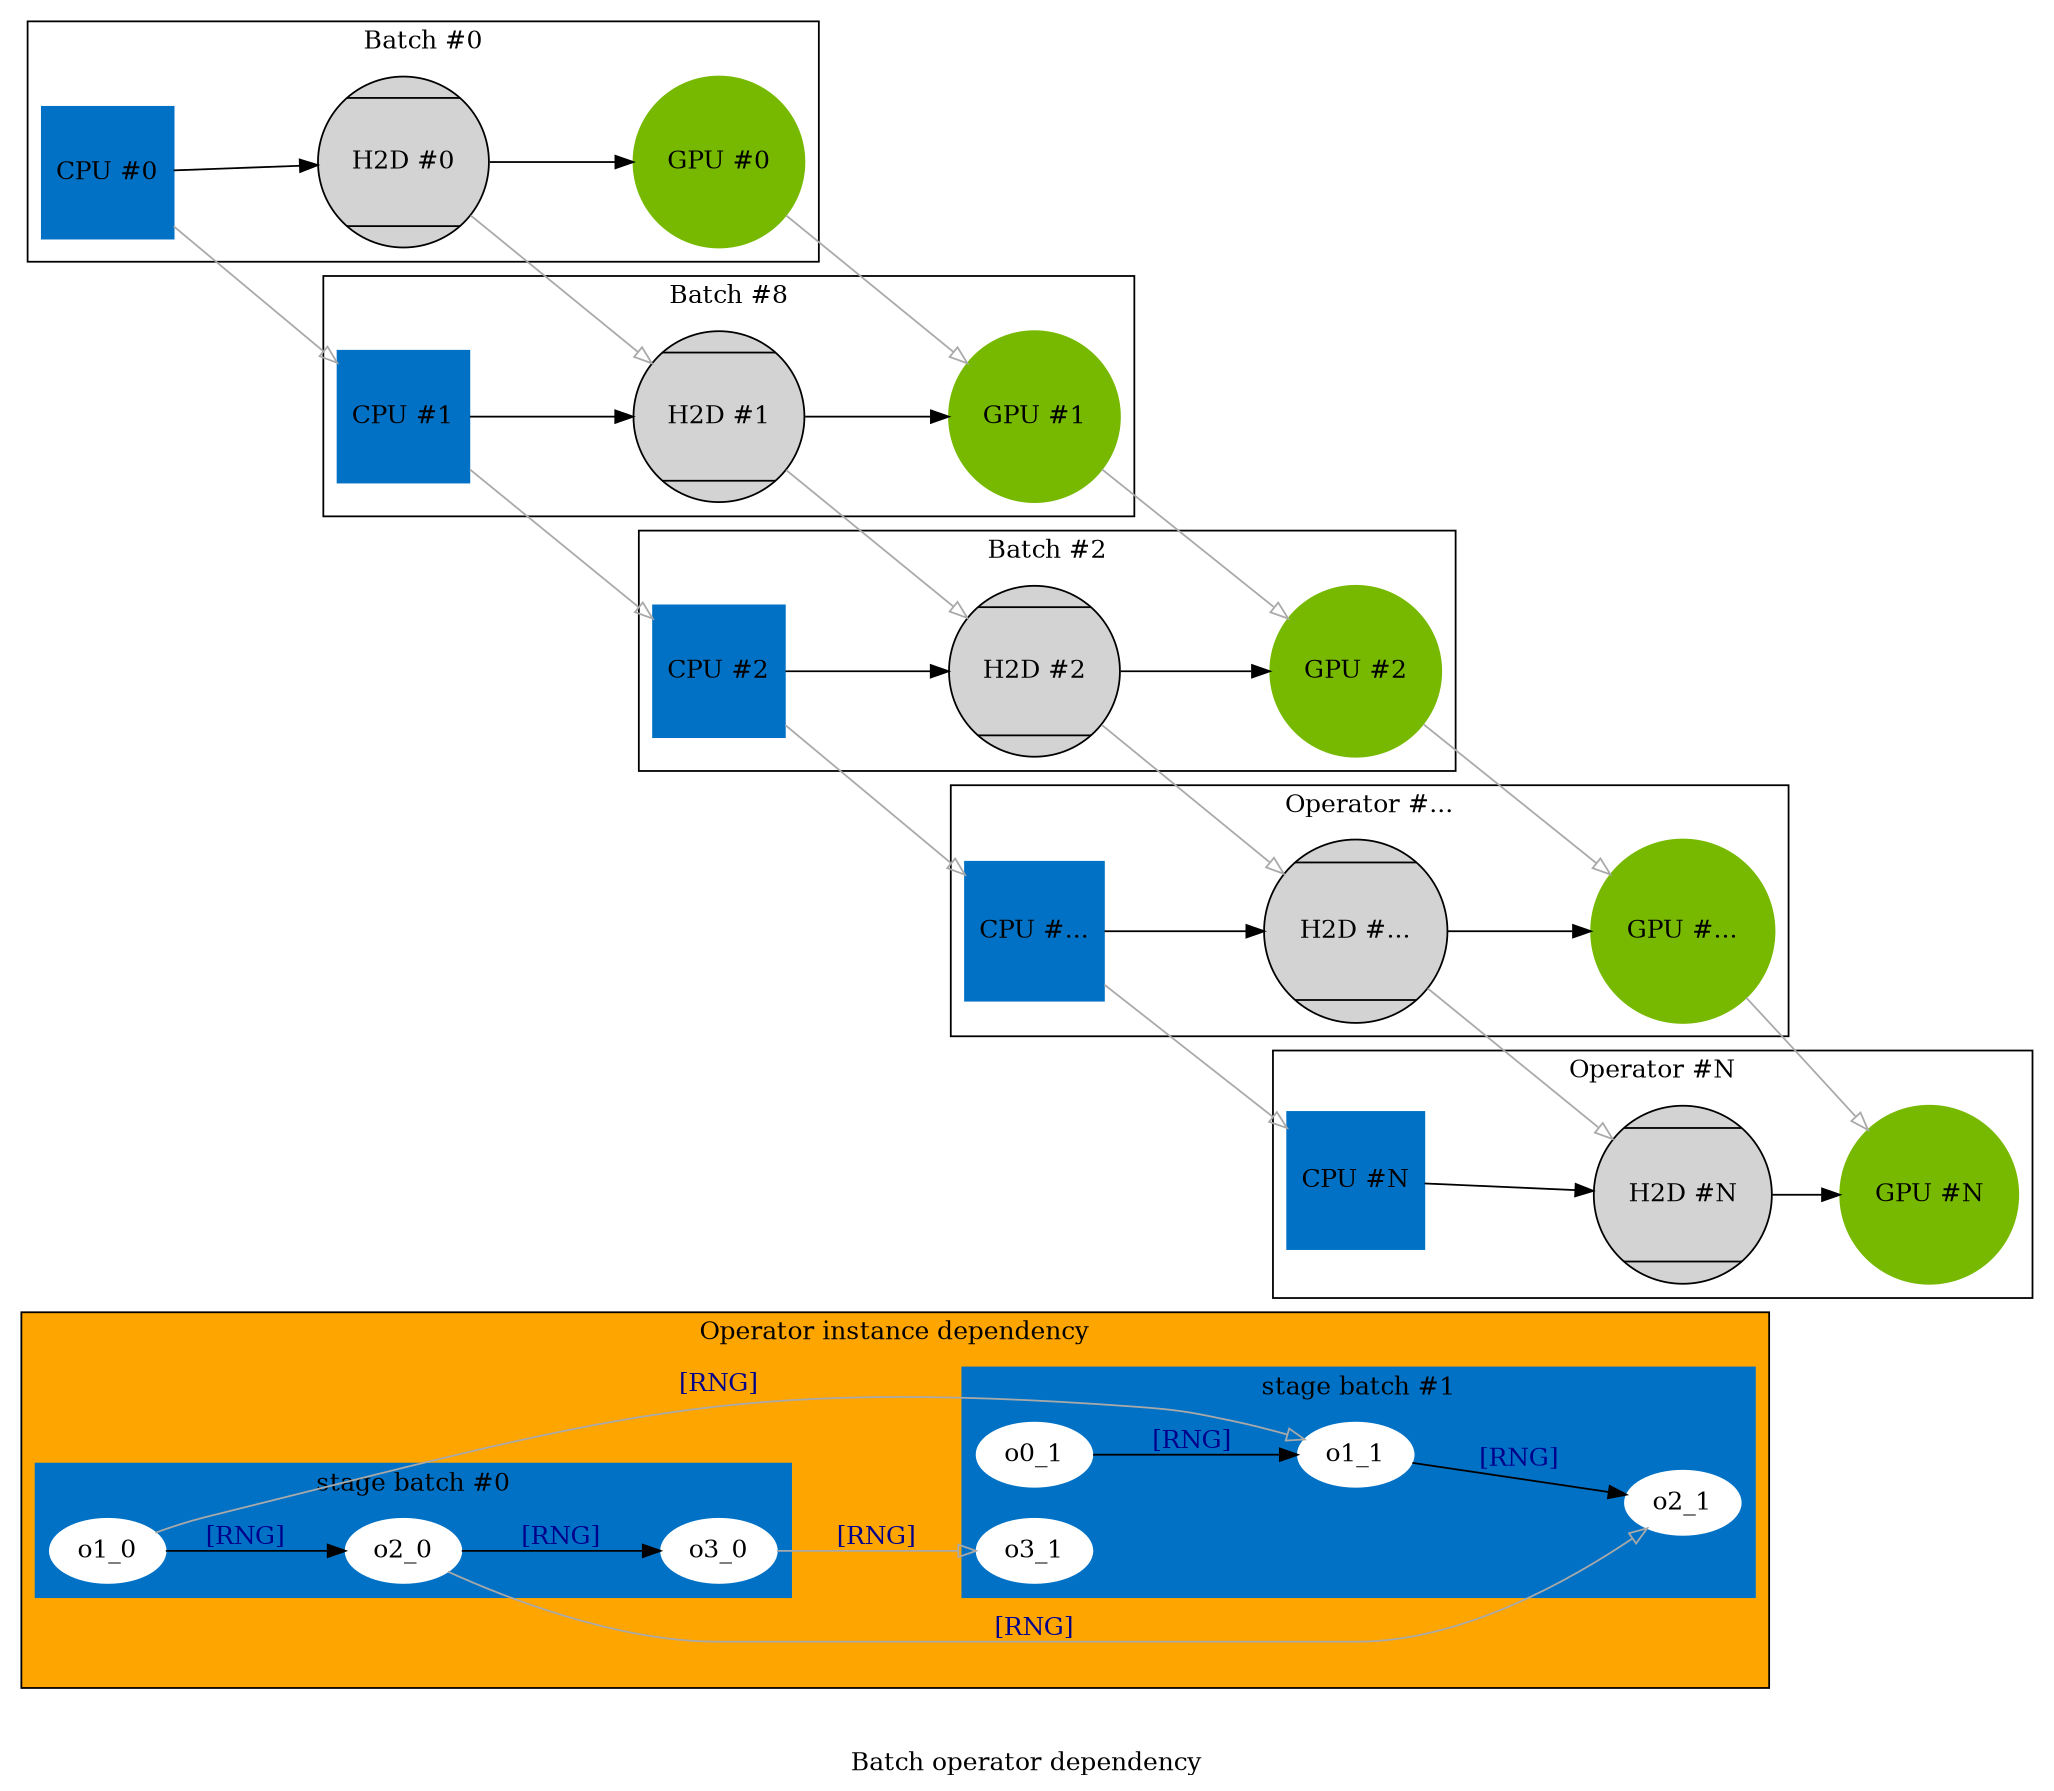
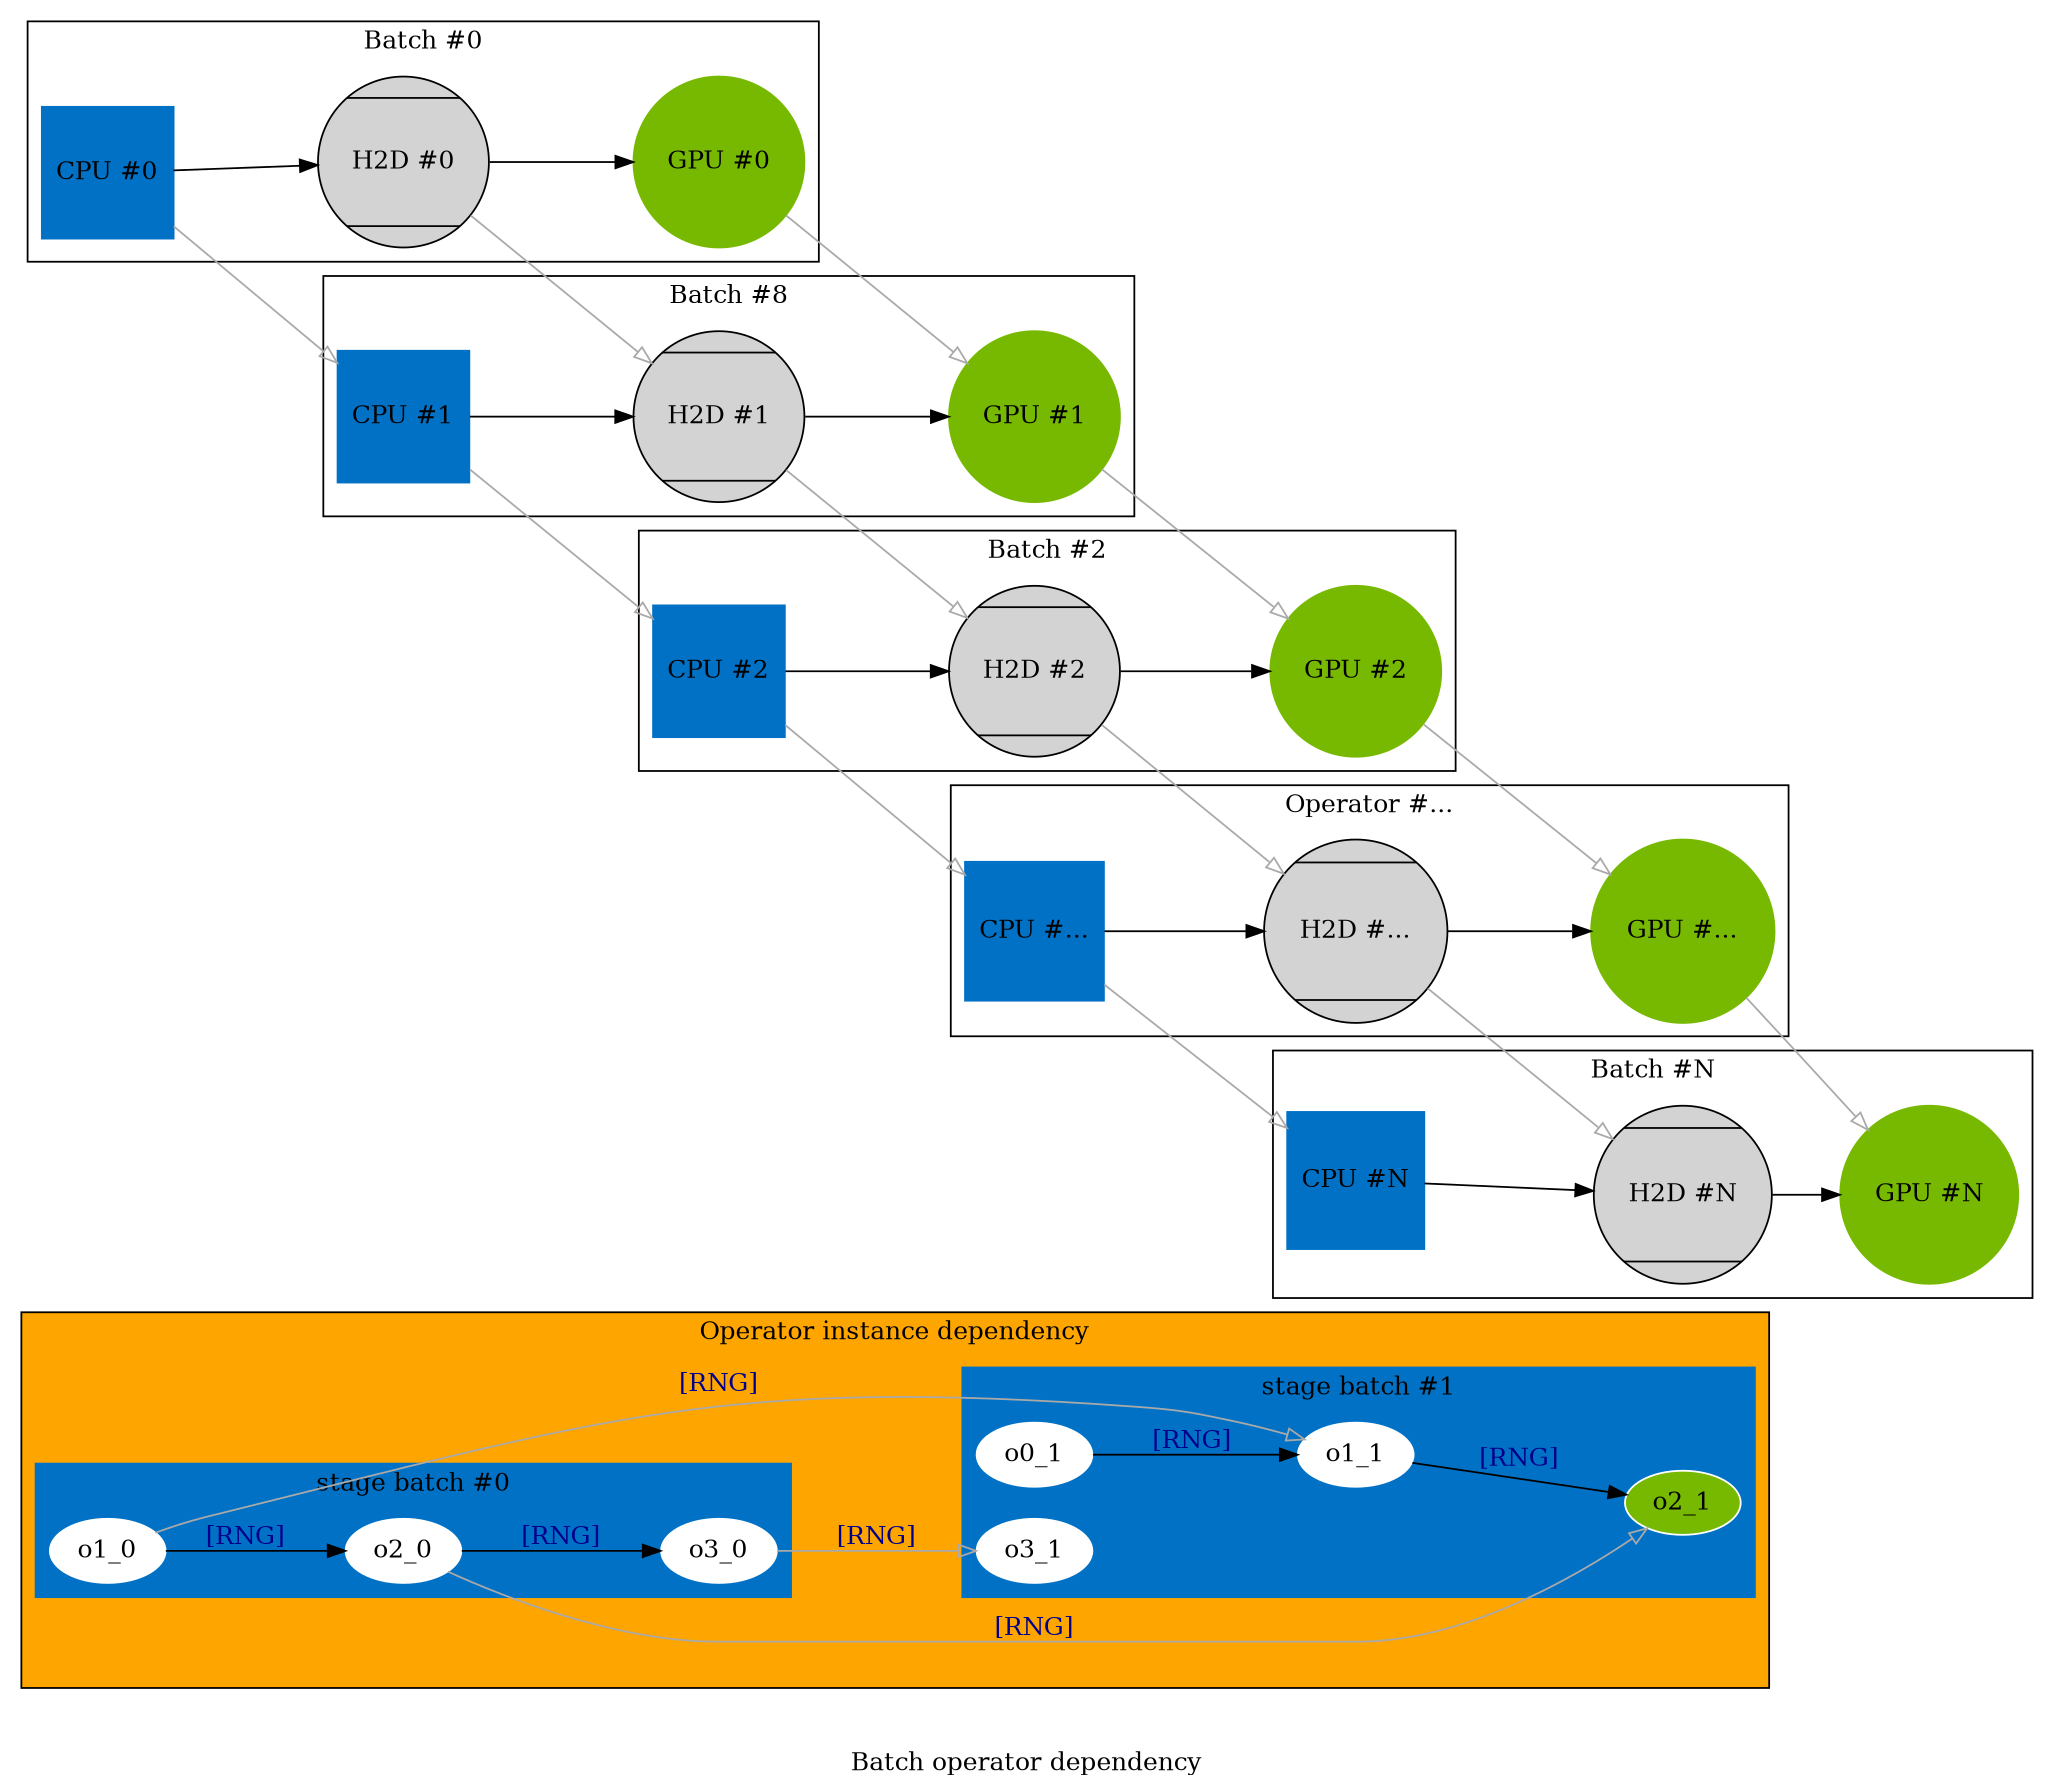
(1653, 1071) -> (1653, 1071)
(1683, 1503) -> (1683, 1503)
